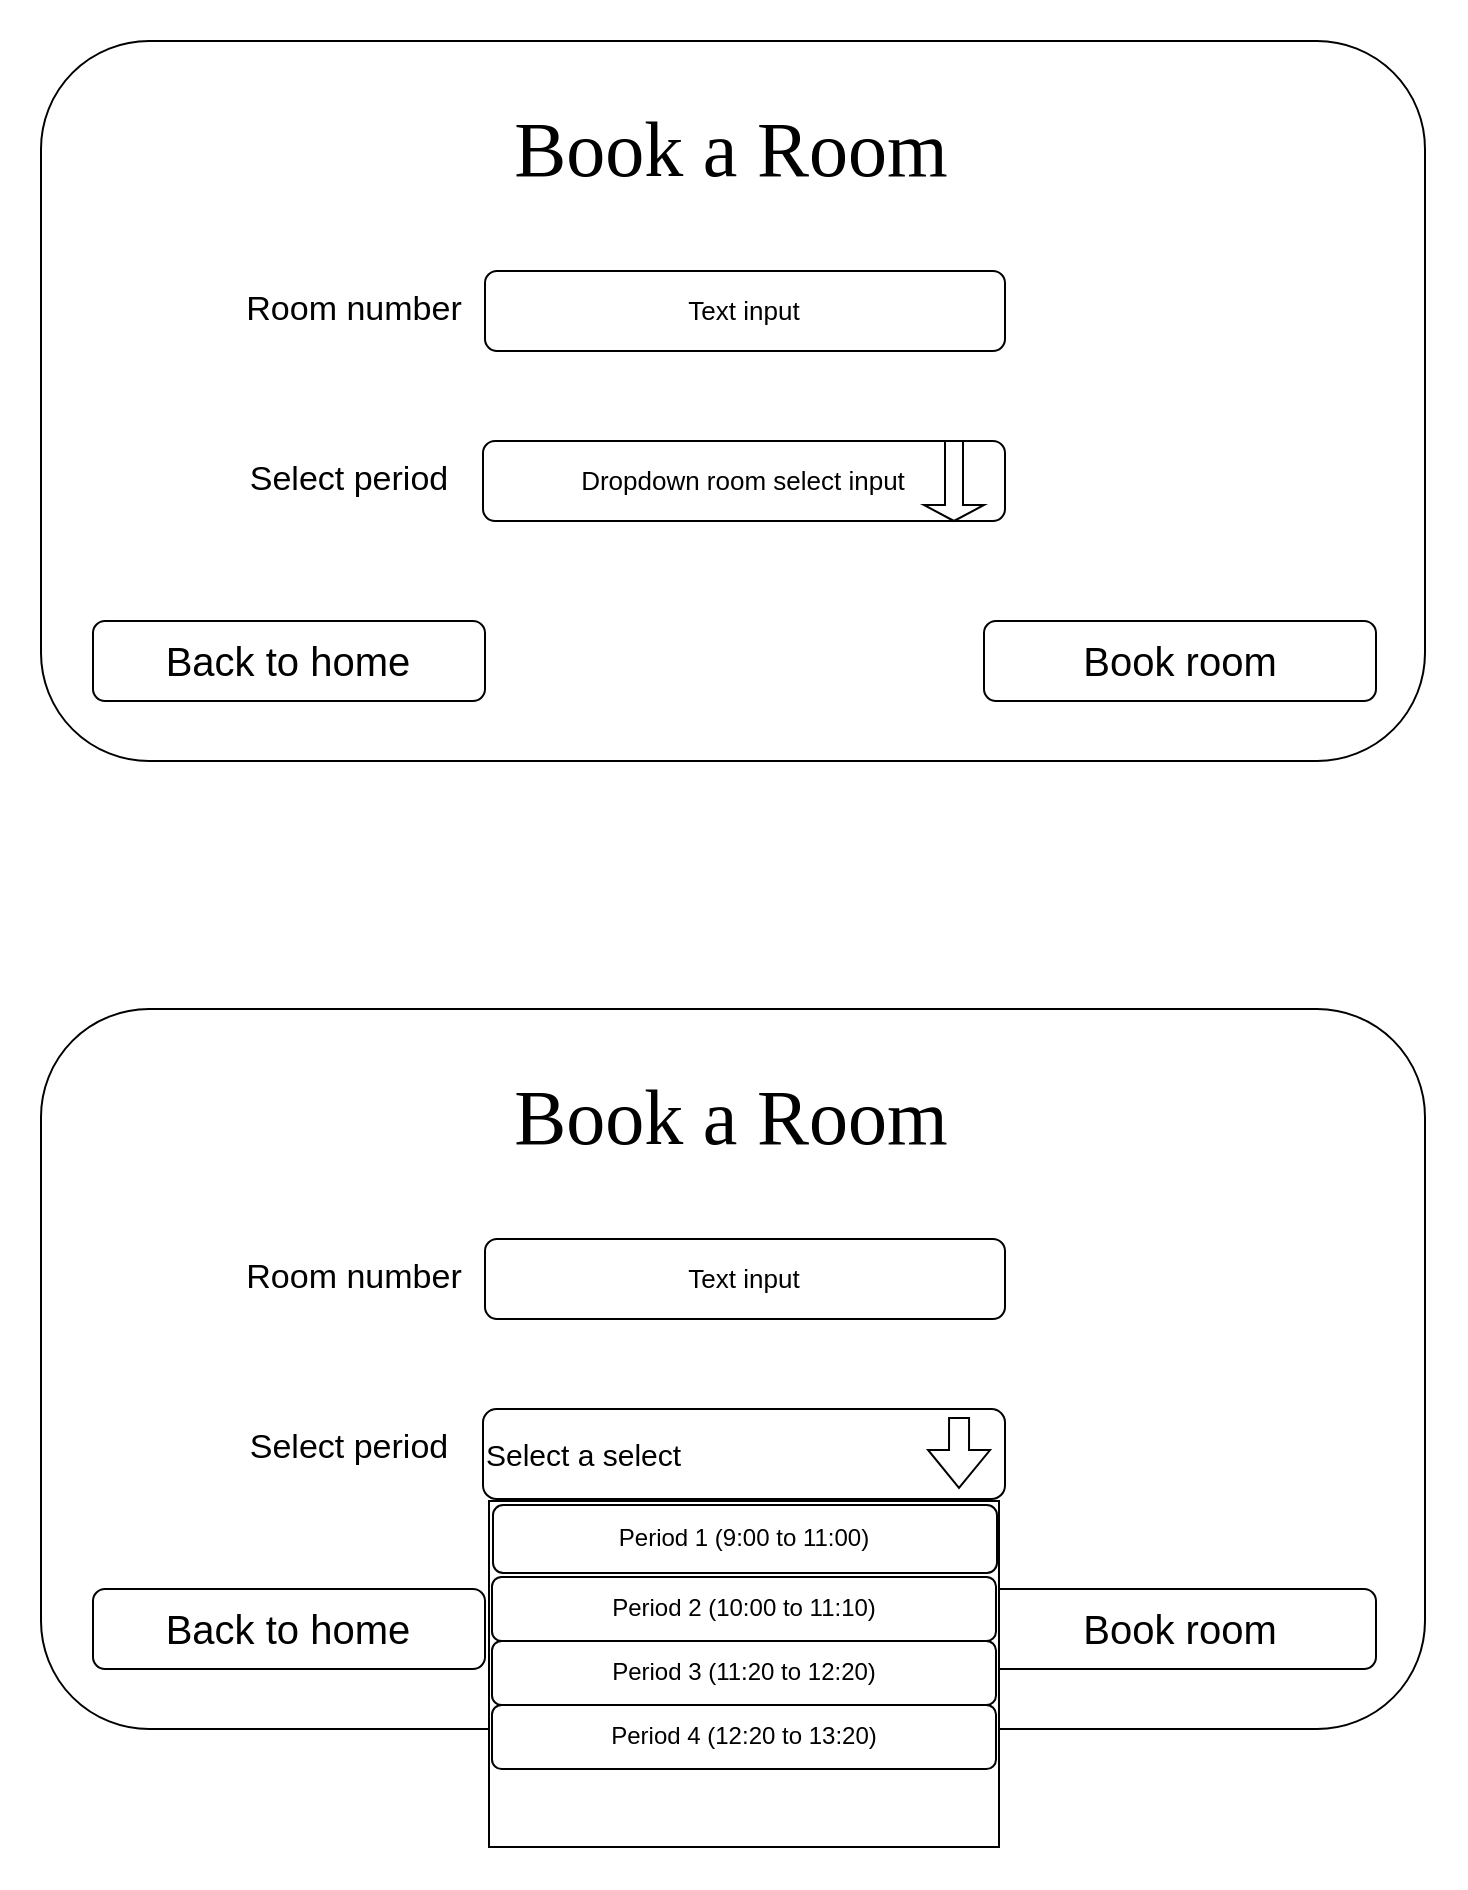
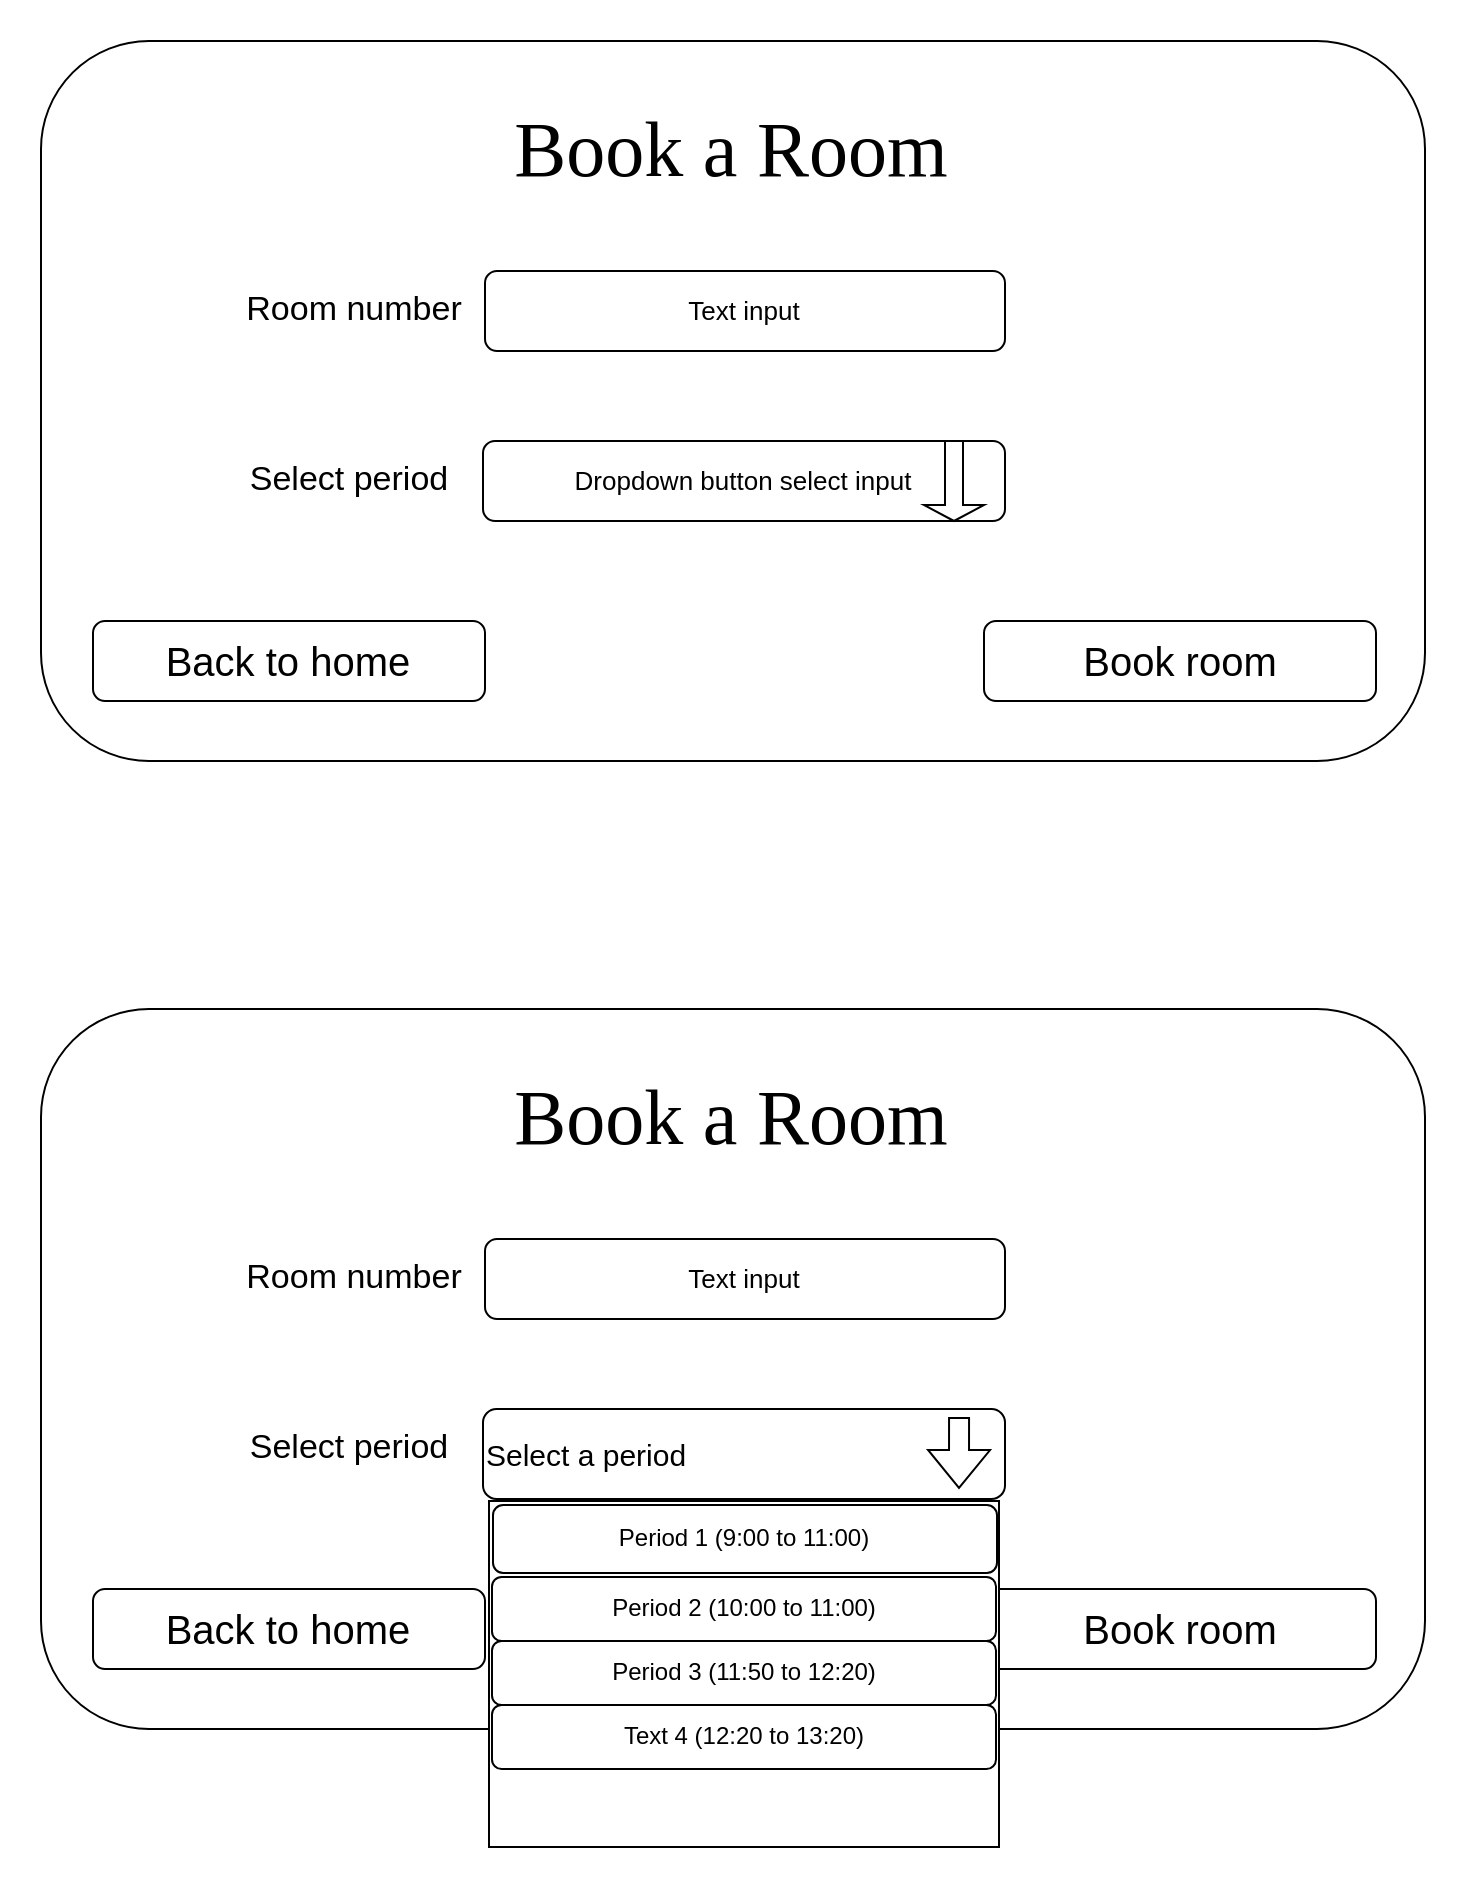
(744, 481) -> (744, 481)
(575, 1455) -> (575, 1455)
(745, 1609) -> (745, 1609)
(745, 1673) -> (745, 1673)
(745, 1737) -> (745, 1737)
